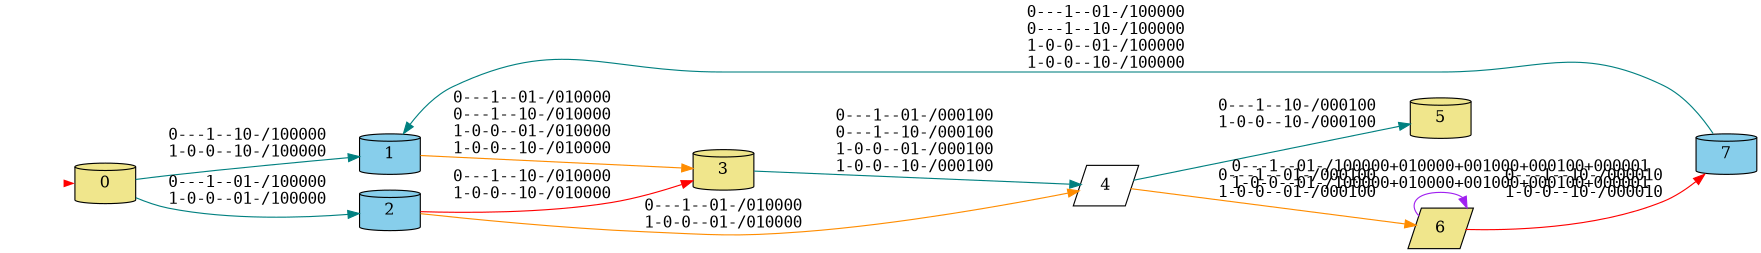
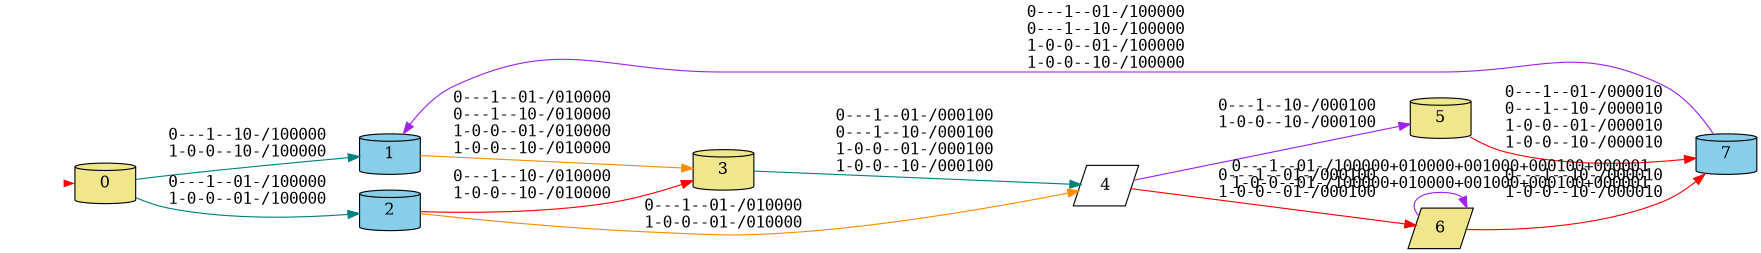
(1064, 72) -> (1064, 72)
(1266, 153) -> (1266, 153)
none -> (1575, 162)
(1268, 206) -> (1268, 206)
